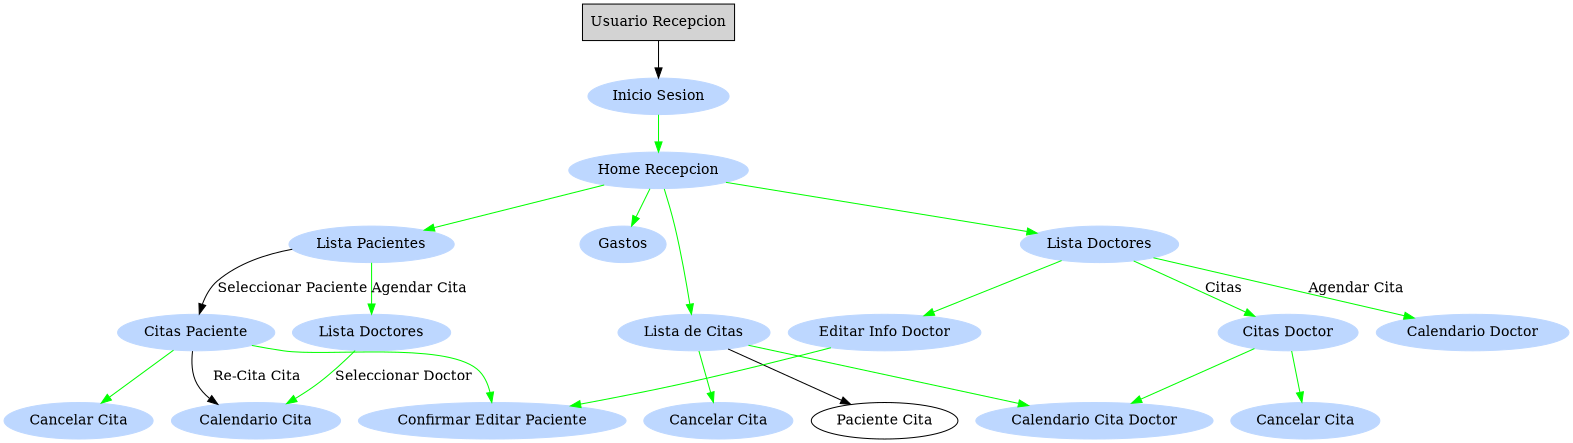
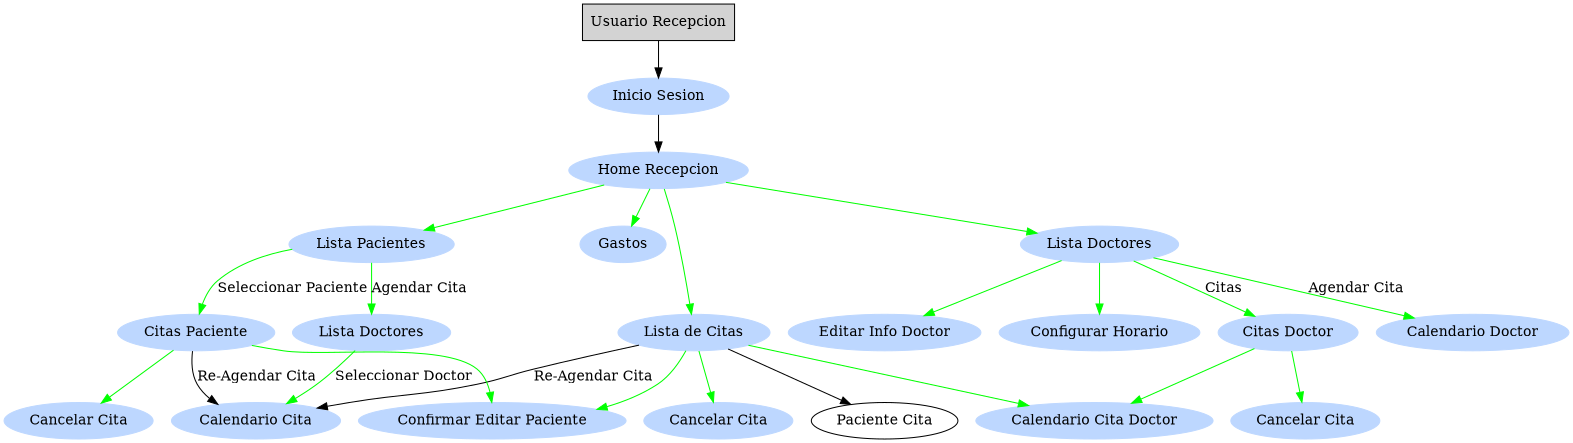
(659, 128) -> (659, 128)
(240, 266) -> (240, 266)
none -> (1100, 333)
(257, 377) -> (257, 377)
(700, 380) -> (653, 387)
none -> (477, 384)
